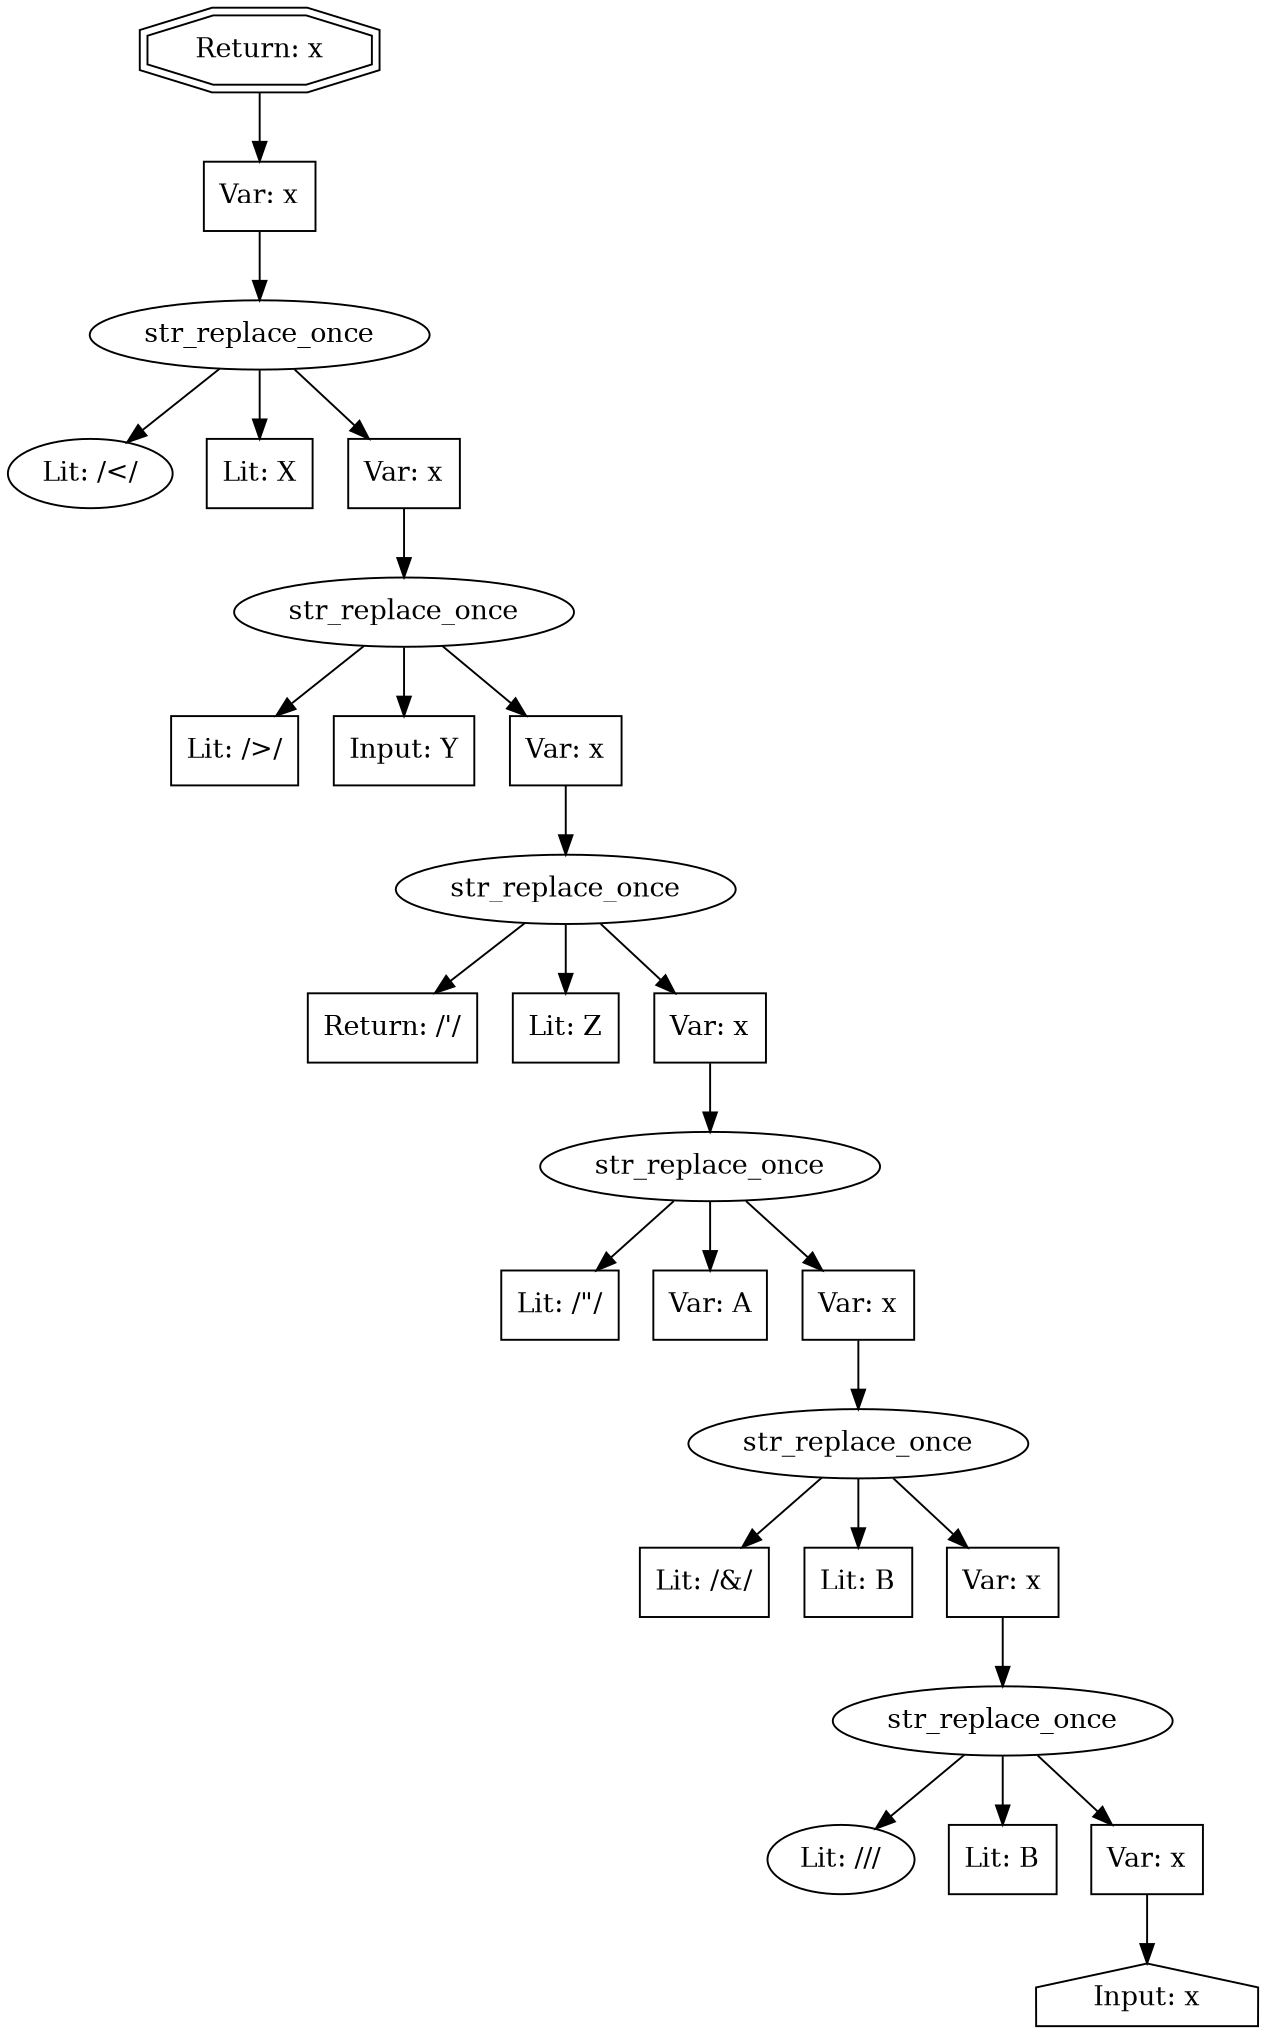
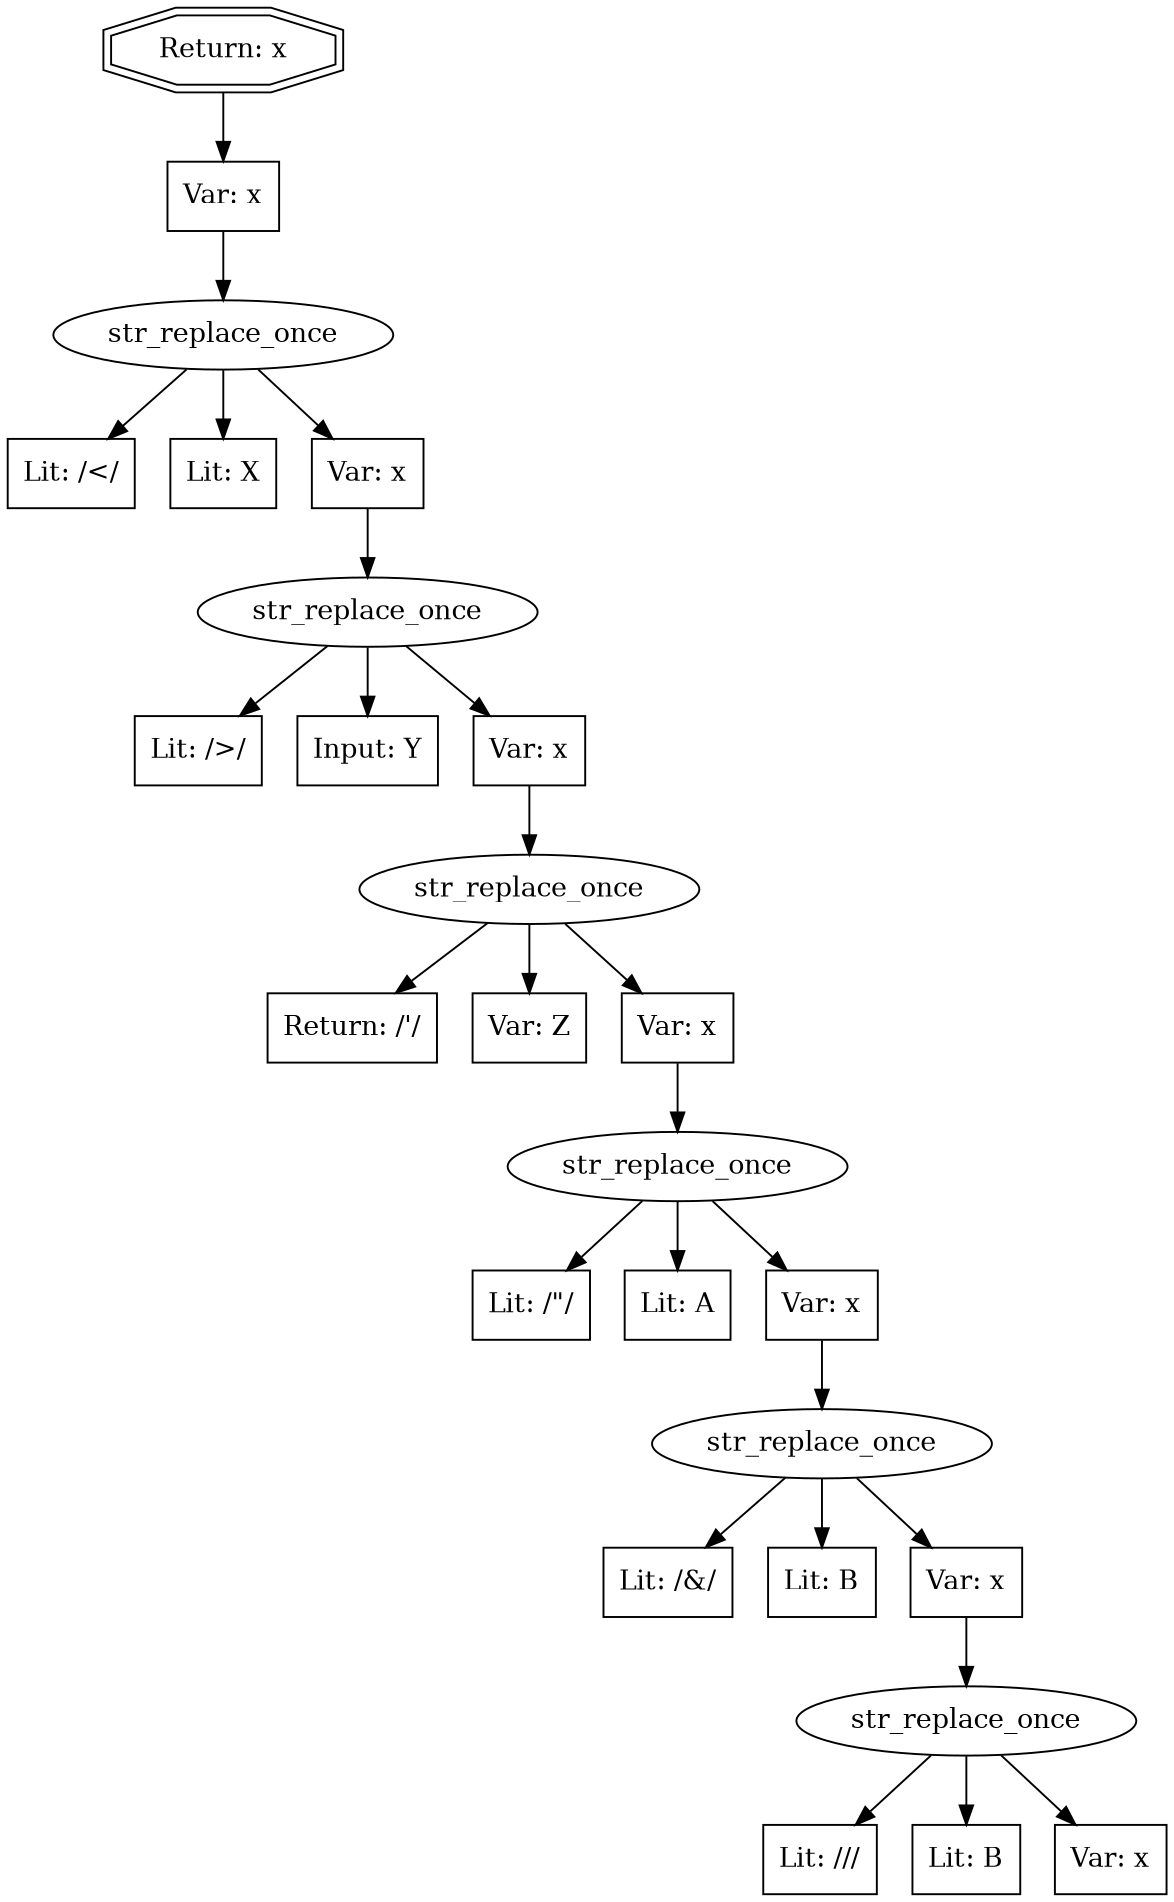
(90, 474) -> (71, 474)
(566, 1028) -> (529, 1028)
(710, 1305) -> (678, 1305)
(841, 1860) -> (820, 1860)
(1147, 1998) -> none
